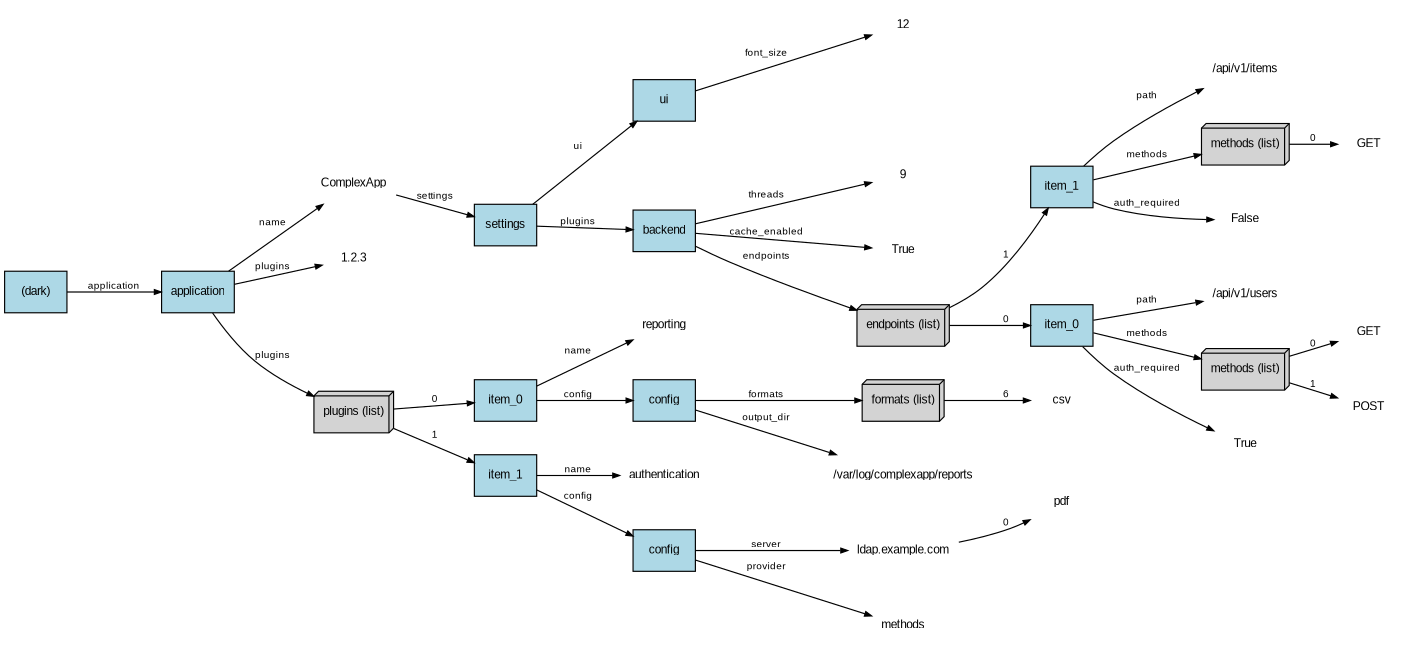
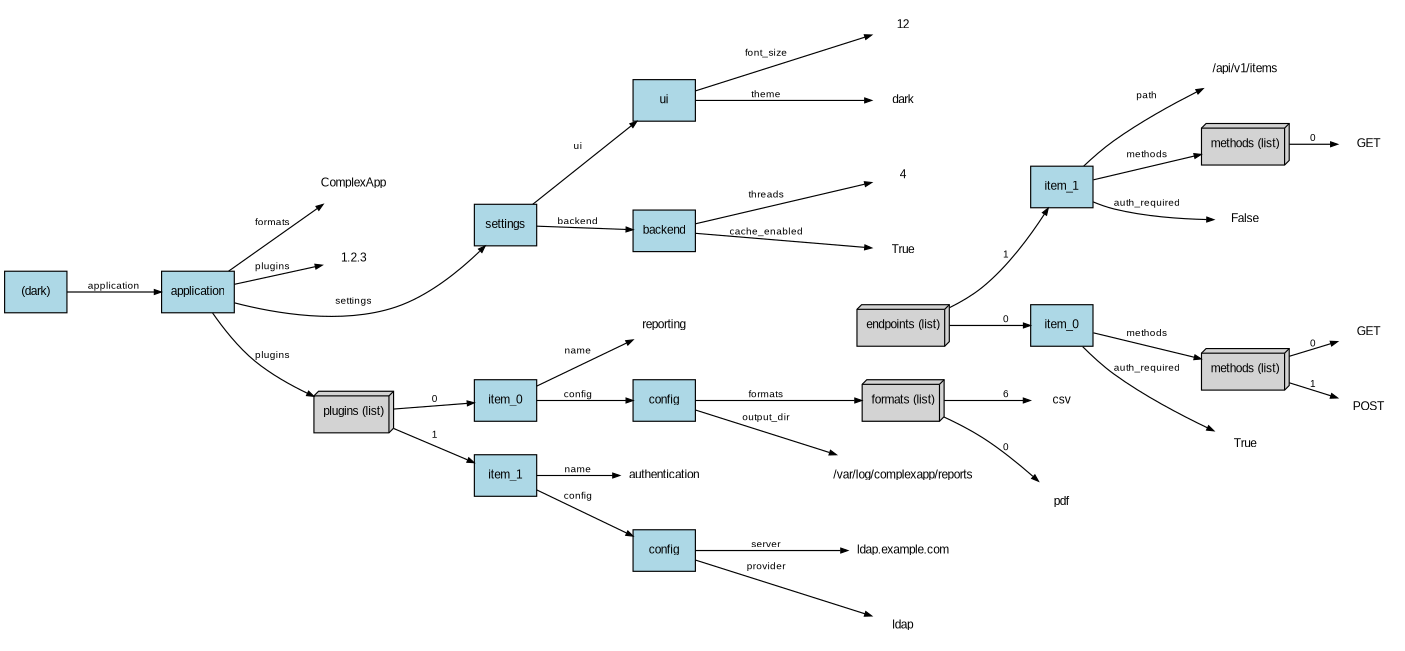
none -> (903, 100)
(903, 175) -> (903, 175)
(432, 205) -> (366, 314)
(578, 222) -> (578, 222)
(273, 223) -> (273, 223)
(772, 279) -> none
(1245, 294) -> none
(992, 534) -> (991, 443)
(903, 626) -> (903, 626)
